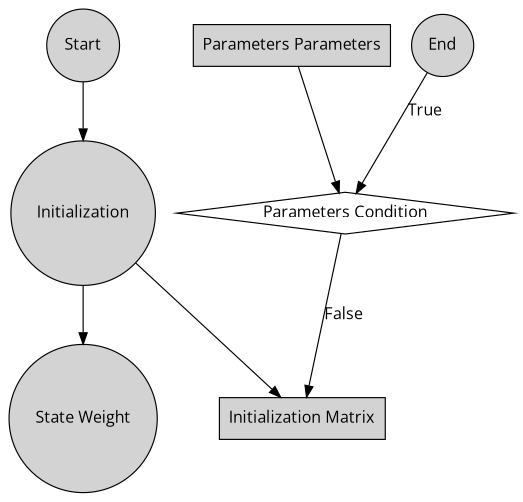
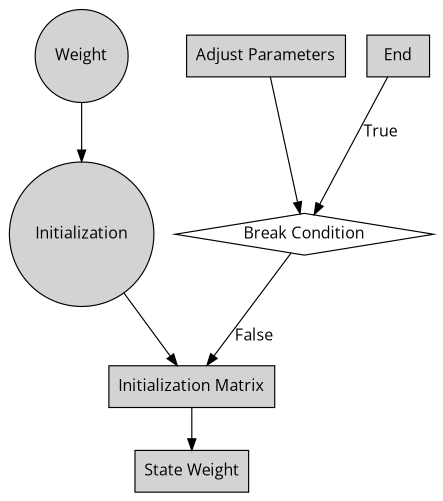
(83, 45) -> (82, 56)
(292, 45) -> (266, 56)
(443, 45) -> (398, 56)
(345, 213) -> (304, 234)
(83, 309) -> (192, 423)
(83, 419) -> (192, 471)
